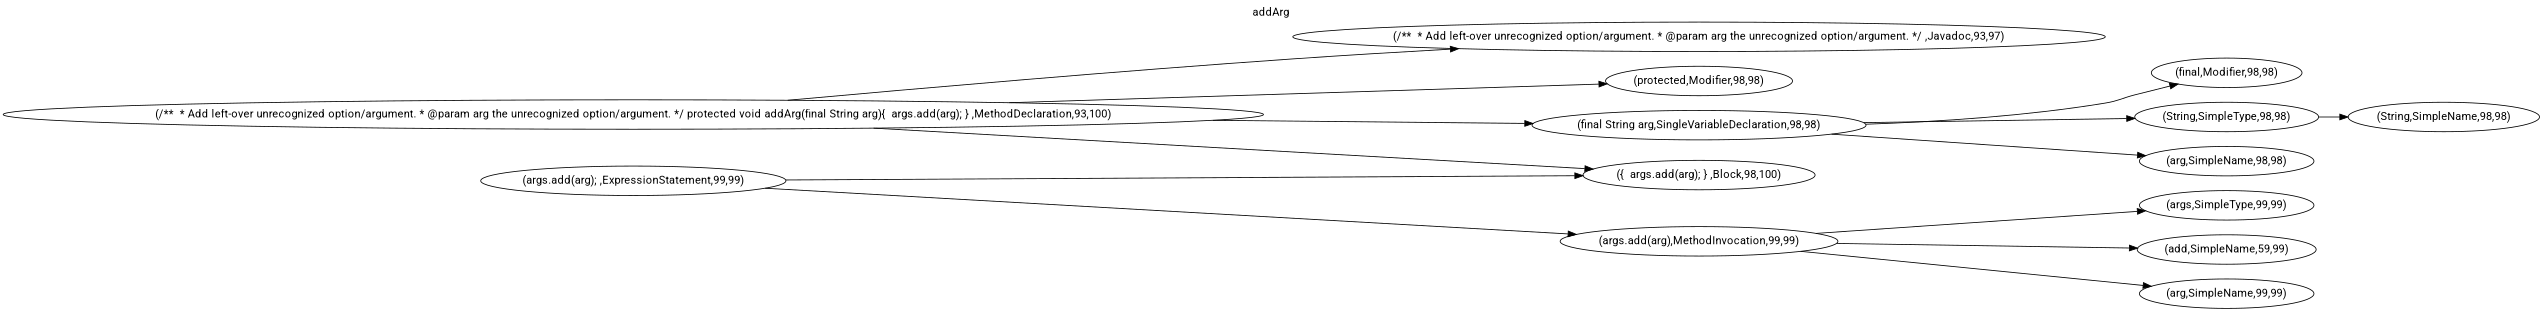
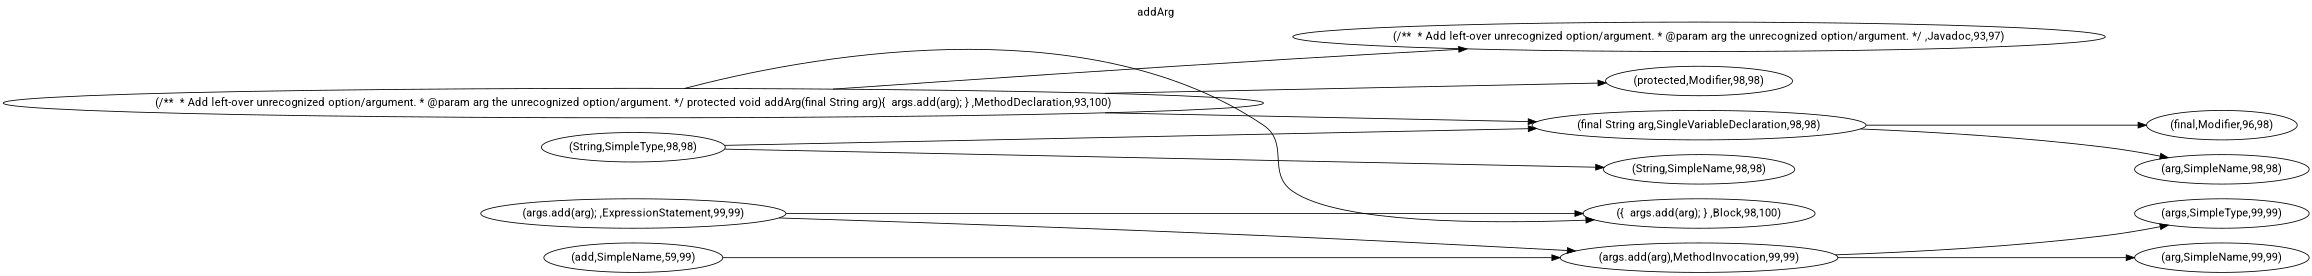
(2227, 73) -> (2222, 125)
(2008, 120) -> (1126, 137)
(1983, 246) -> (1137, 258)
